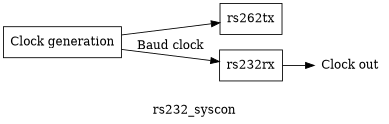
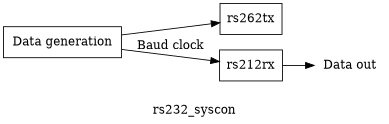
(62, 42) -> (62, 42)
(251, 65) -> (251, 65)
(350, 65) -> (350, 65)
